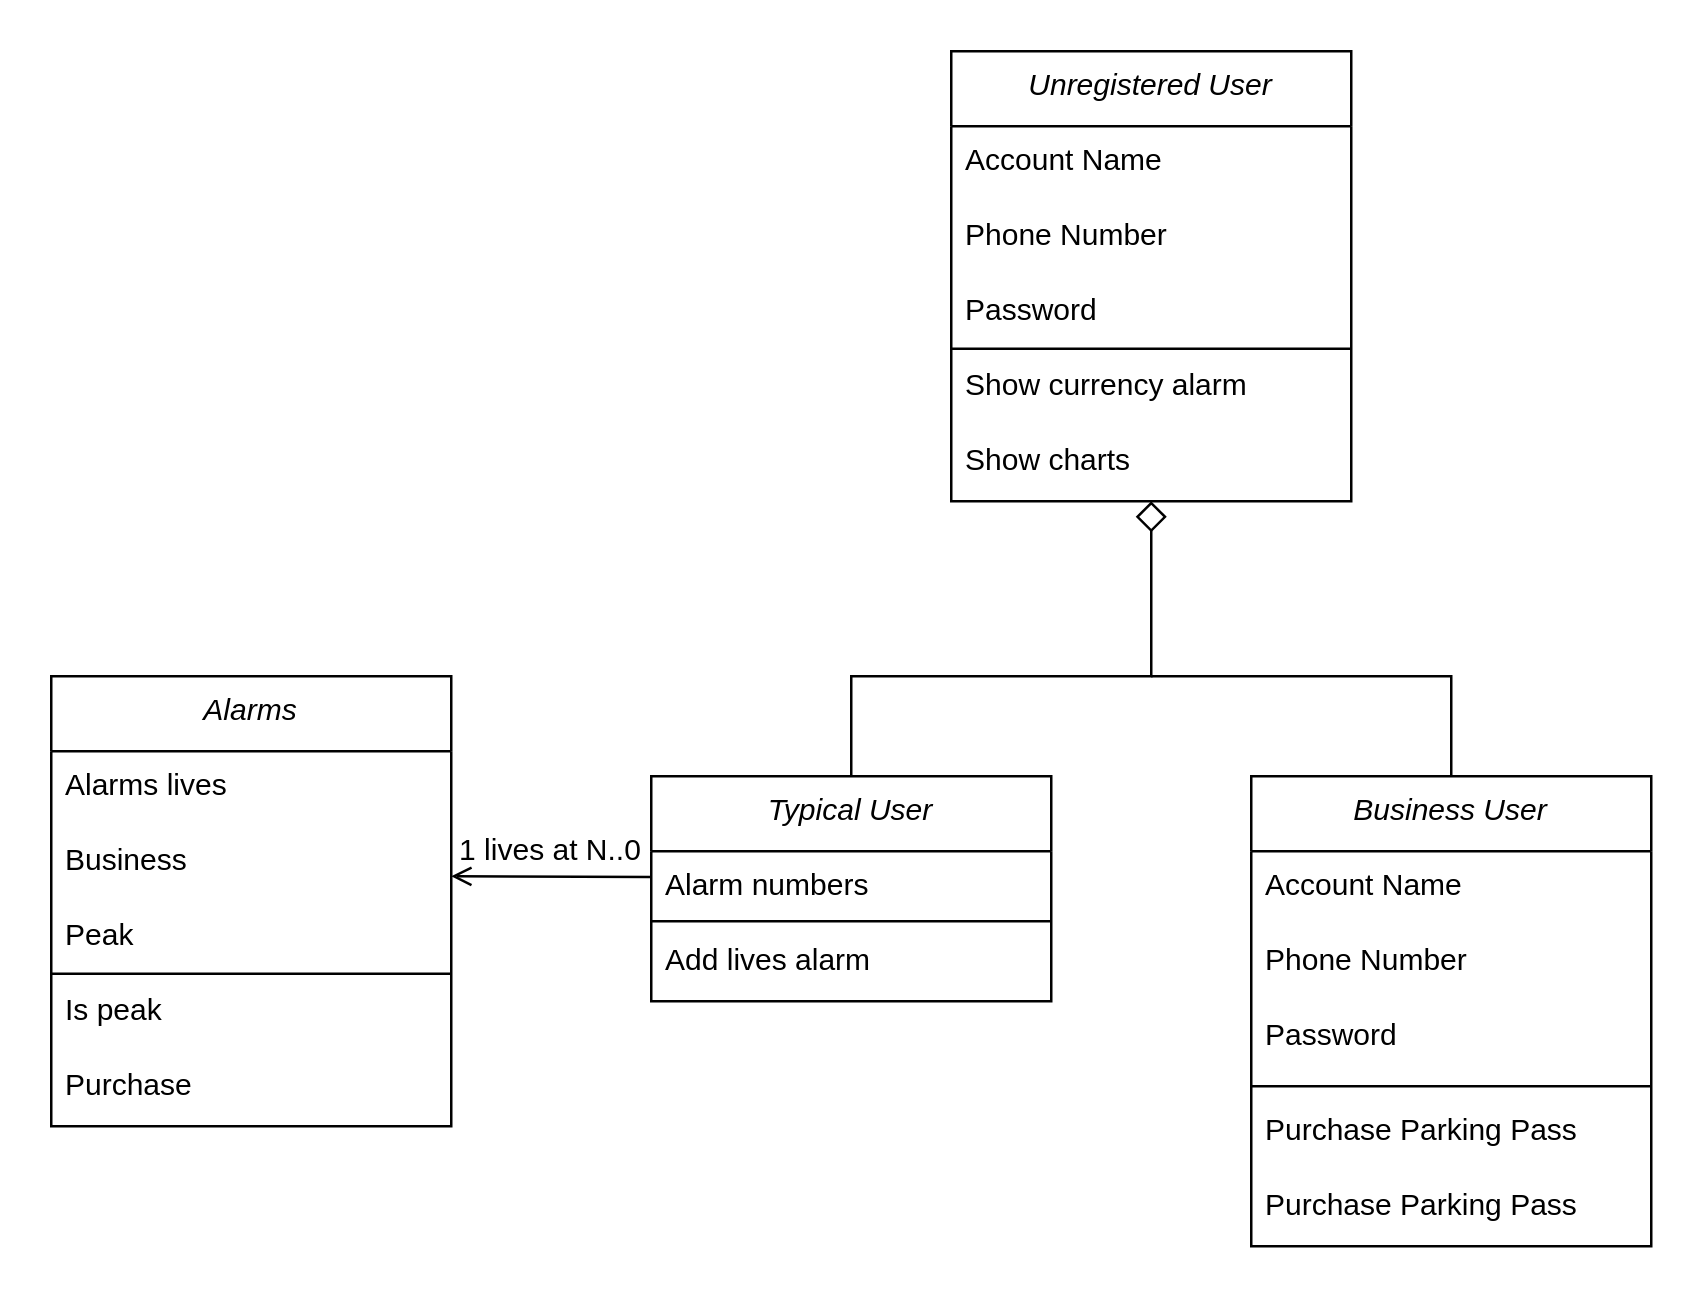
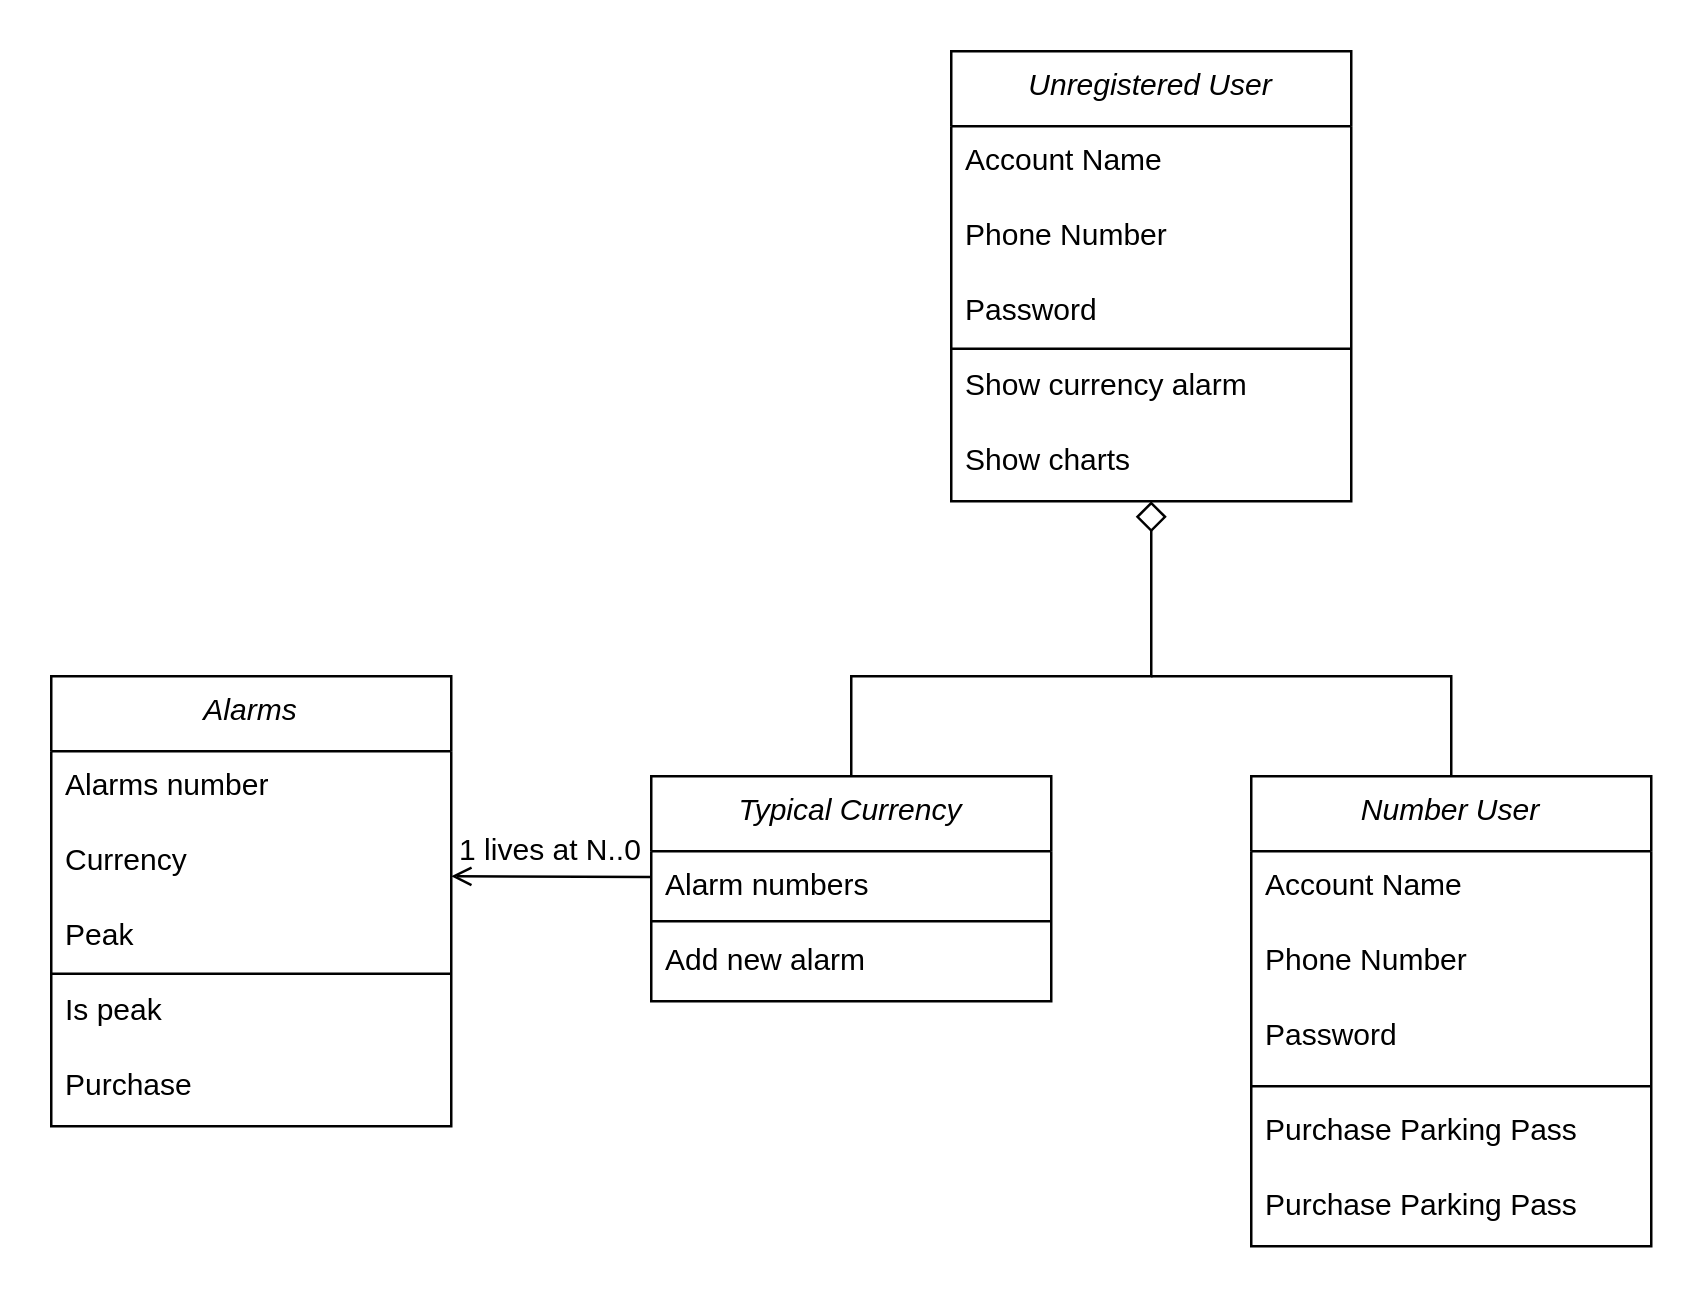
(150, 785) -> (166, 785)
(850, 810) -> (850, 810)
(1450, 810) -> (1450, 810)
(128, 860) -> (132, 860)
(772, 960) -> (763, 960)
